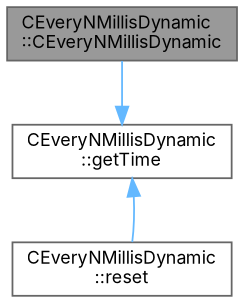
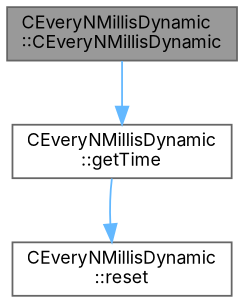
(134, 219) -> (110, 201)
